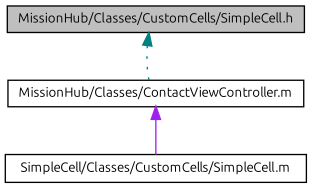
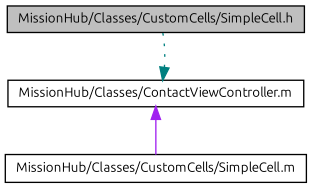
(147, 63) -> (165, 50)
(156, 168) -> (156, 168)
